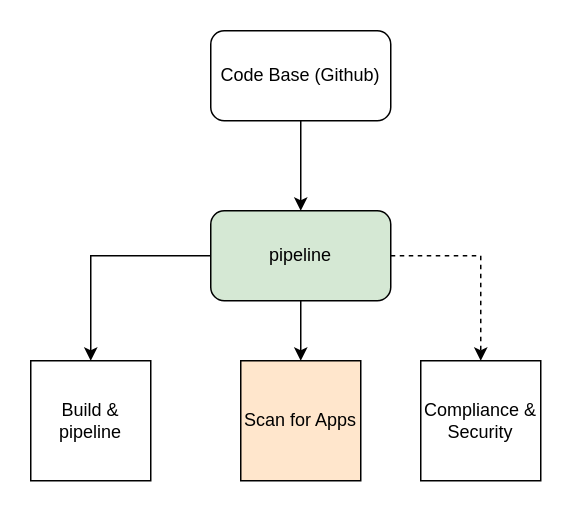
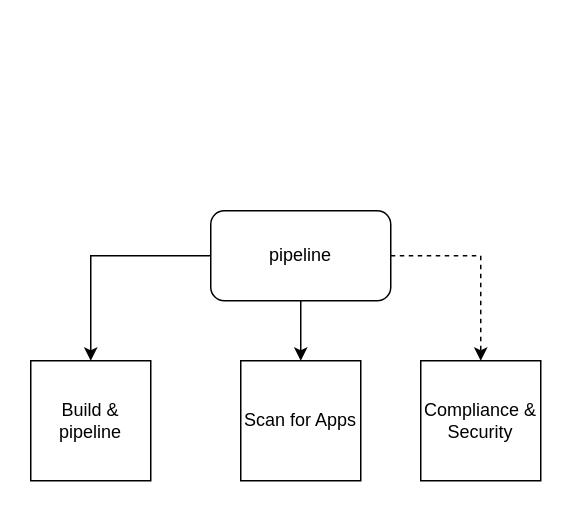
(301, 76) -> none
(301, 161) -> none
(301, 256) -> (301, 256)
(301, 421) -> (301, 421)
